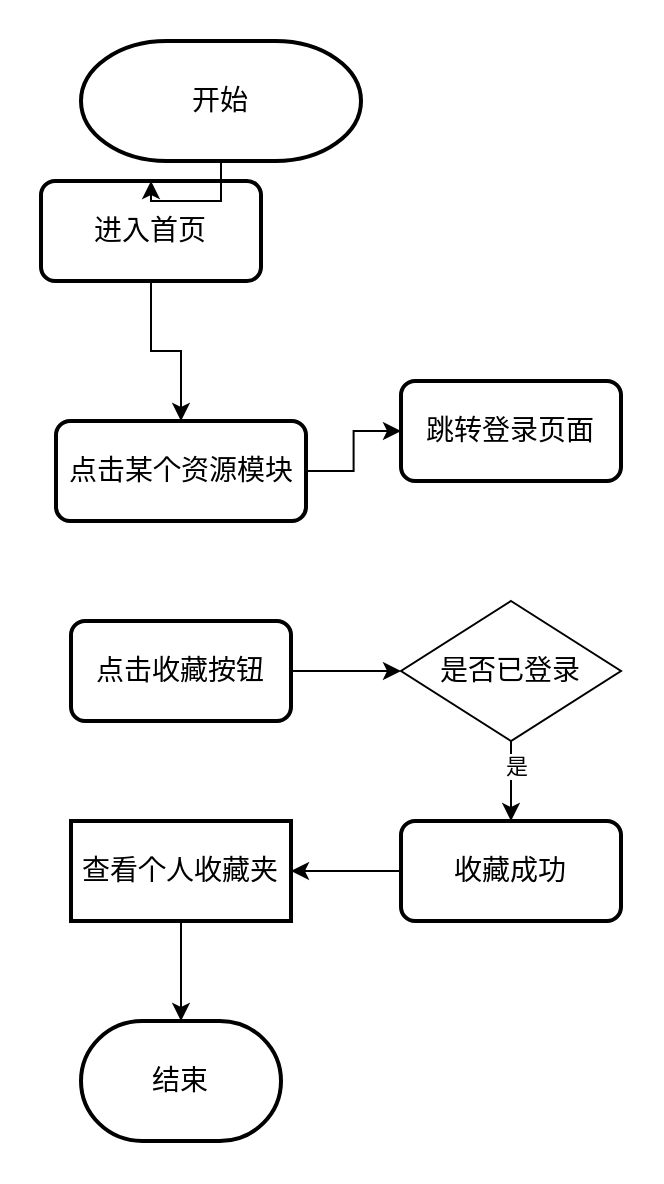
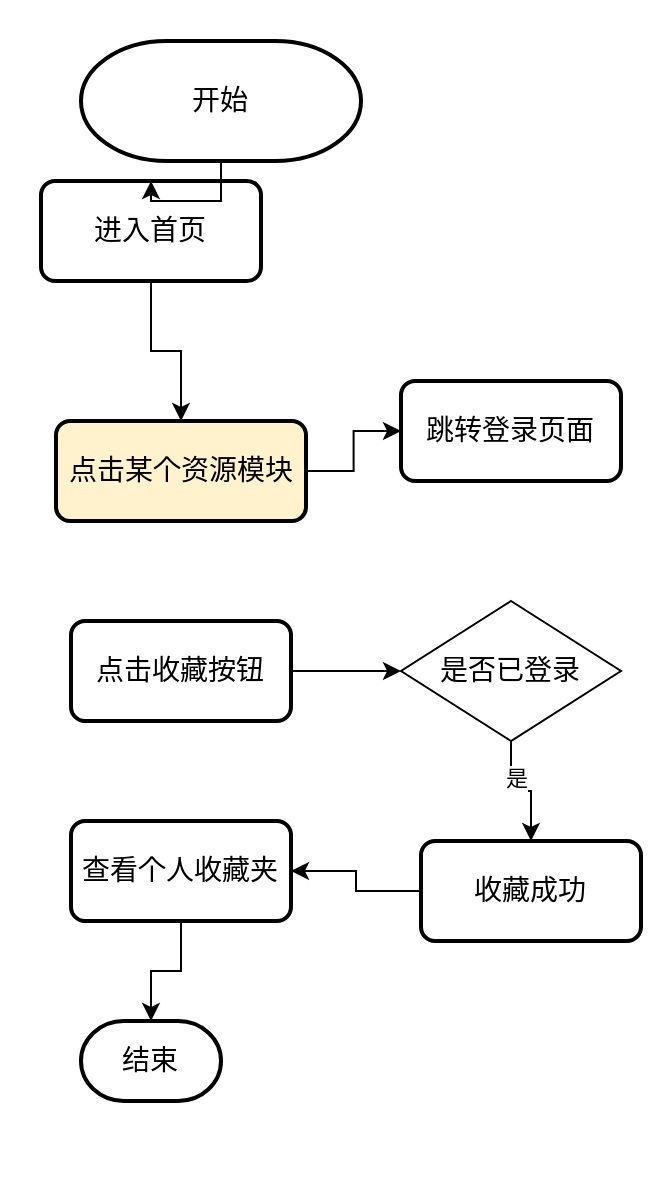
(181, 471) -> (181, 471)
(181, 871) -> (181, 871)
(511, 871) -> (531, 891)
(181, 1081) -> (151, 1061)
